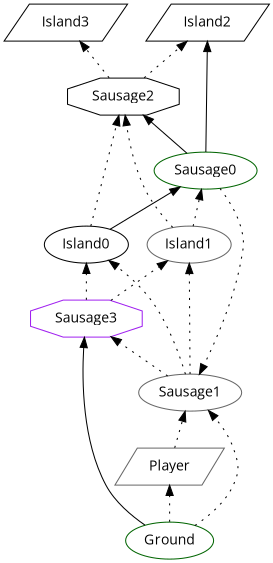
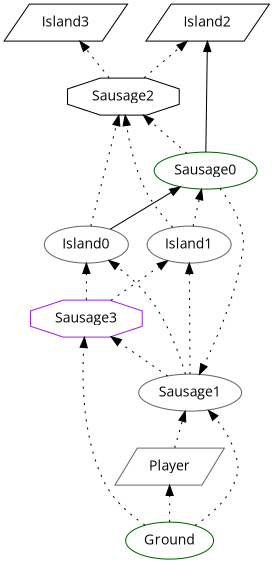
(169, 138) -> (169, 138)
(86, 245) -> (86, 245)
(91, 446) -> (91, 446)
